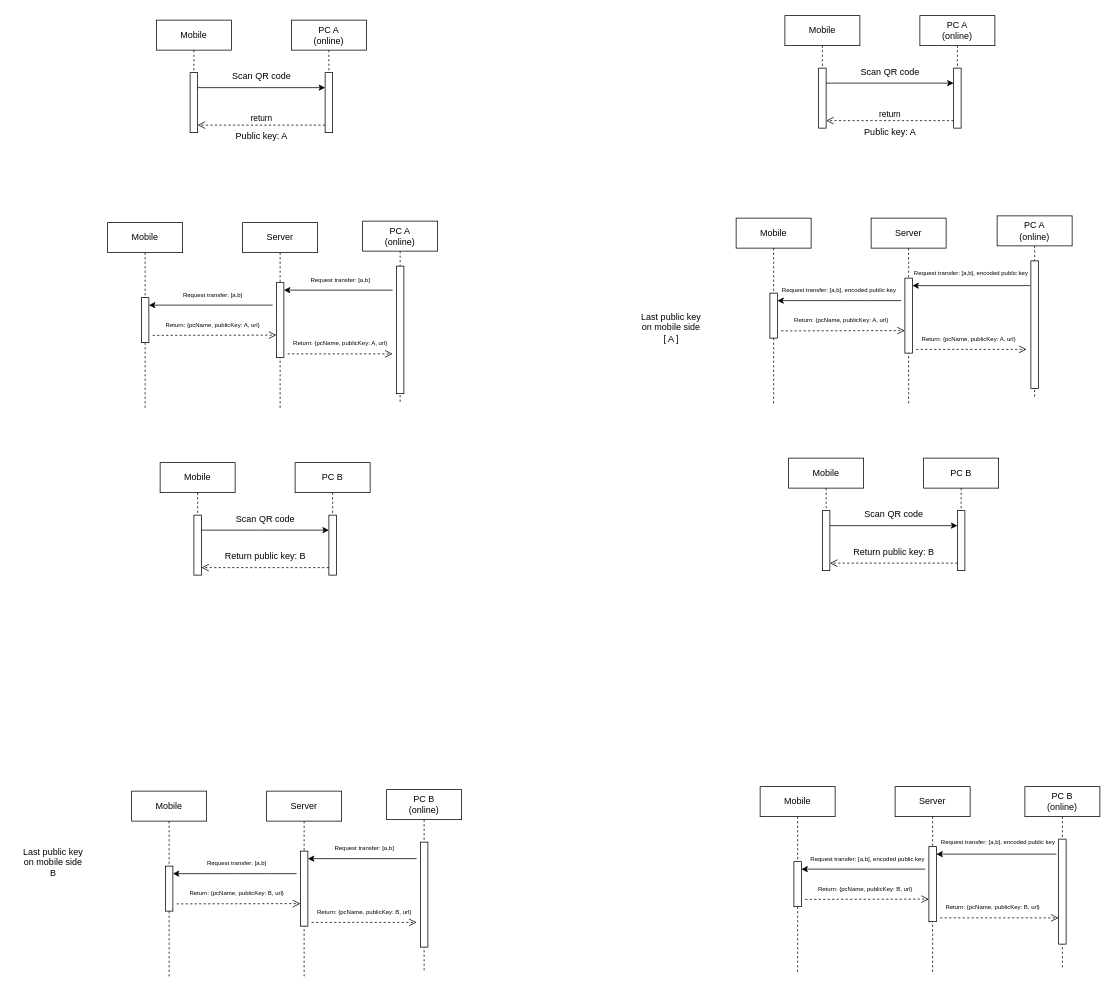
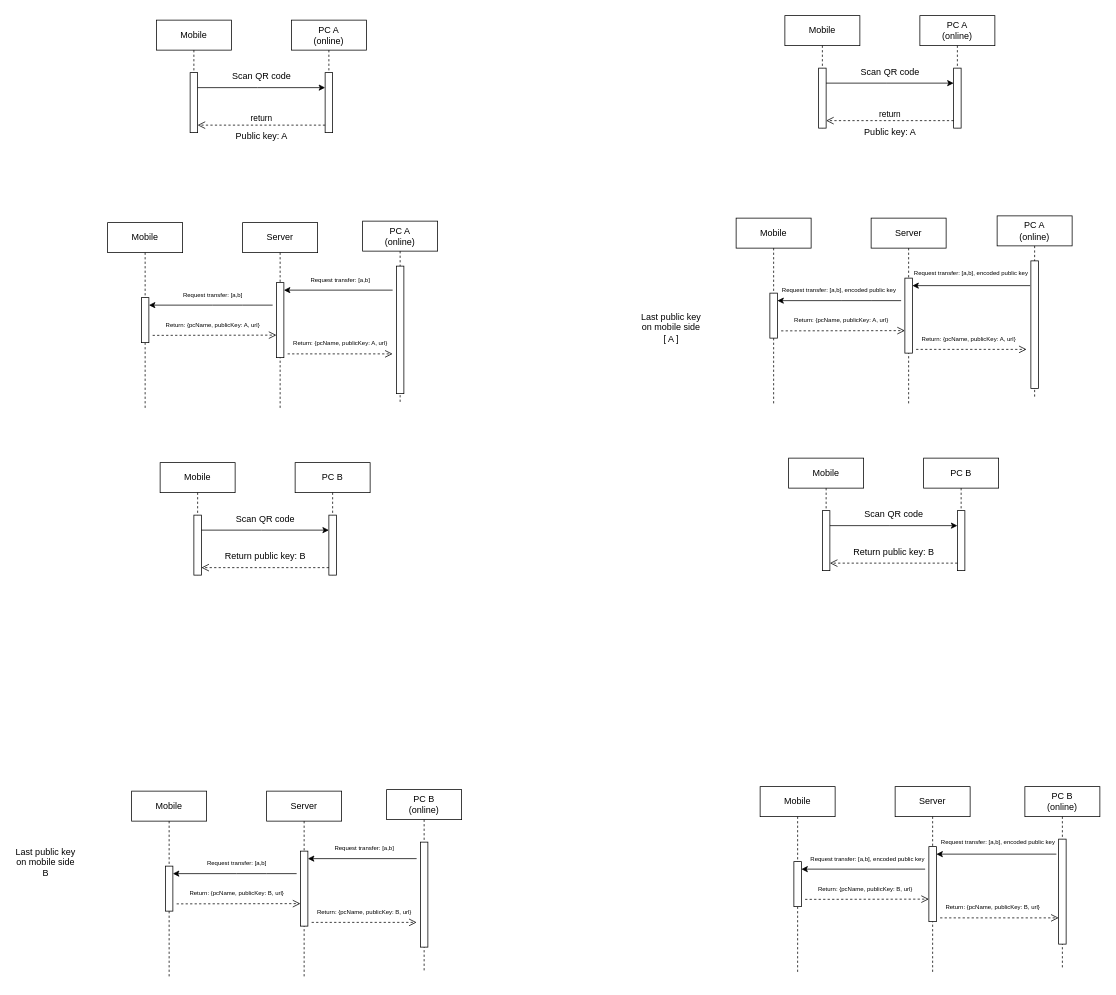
(53, 862) -> (45, 862)
